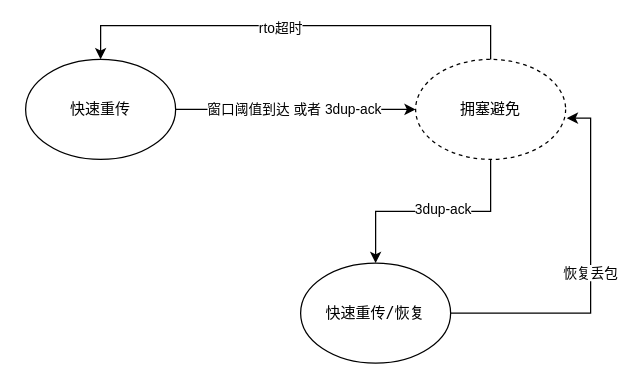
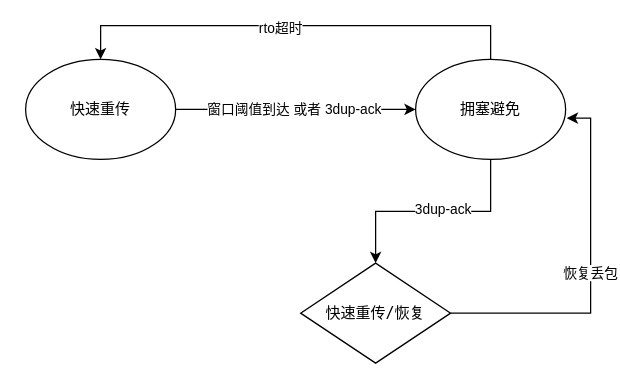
(491, 109) -> (491, 109)
(376, 313) -> (376, 313)
